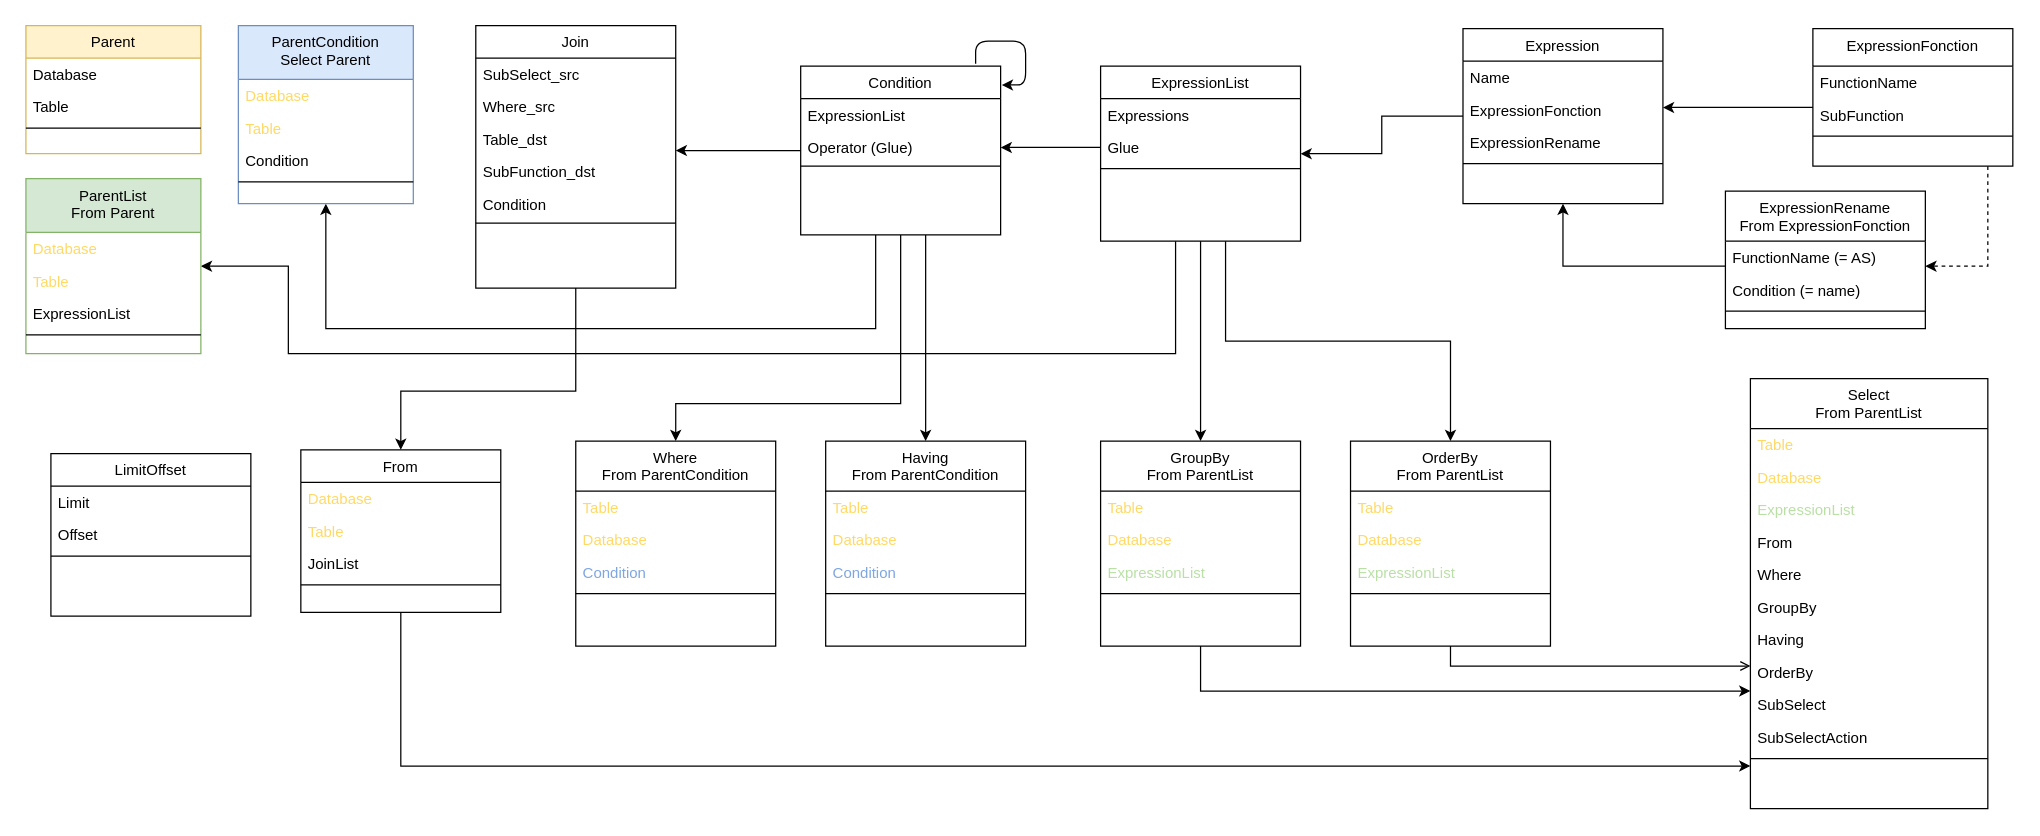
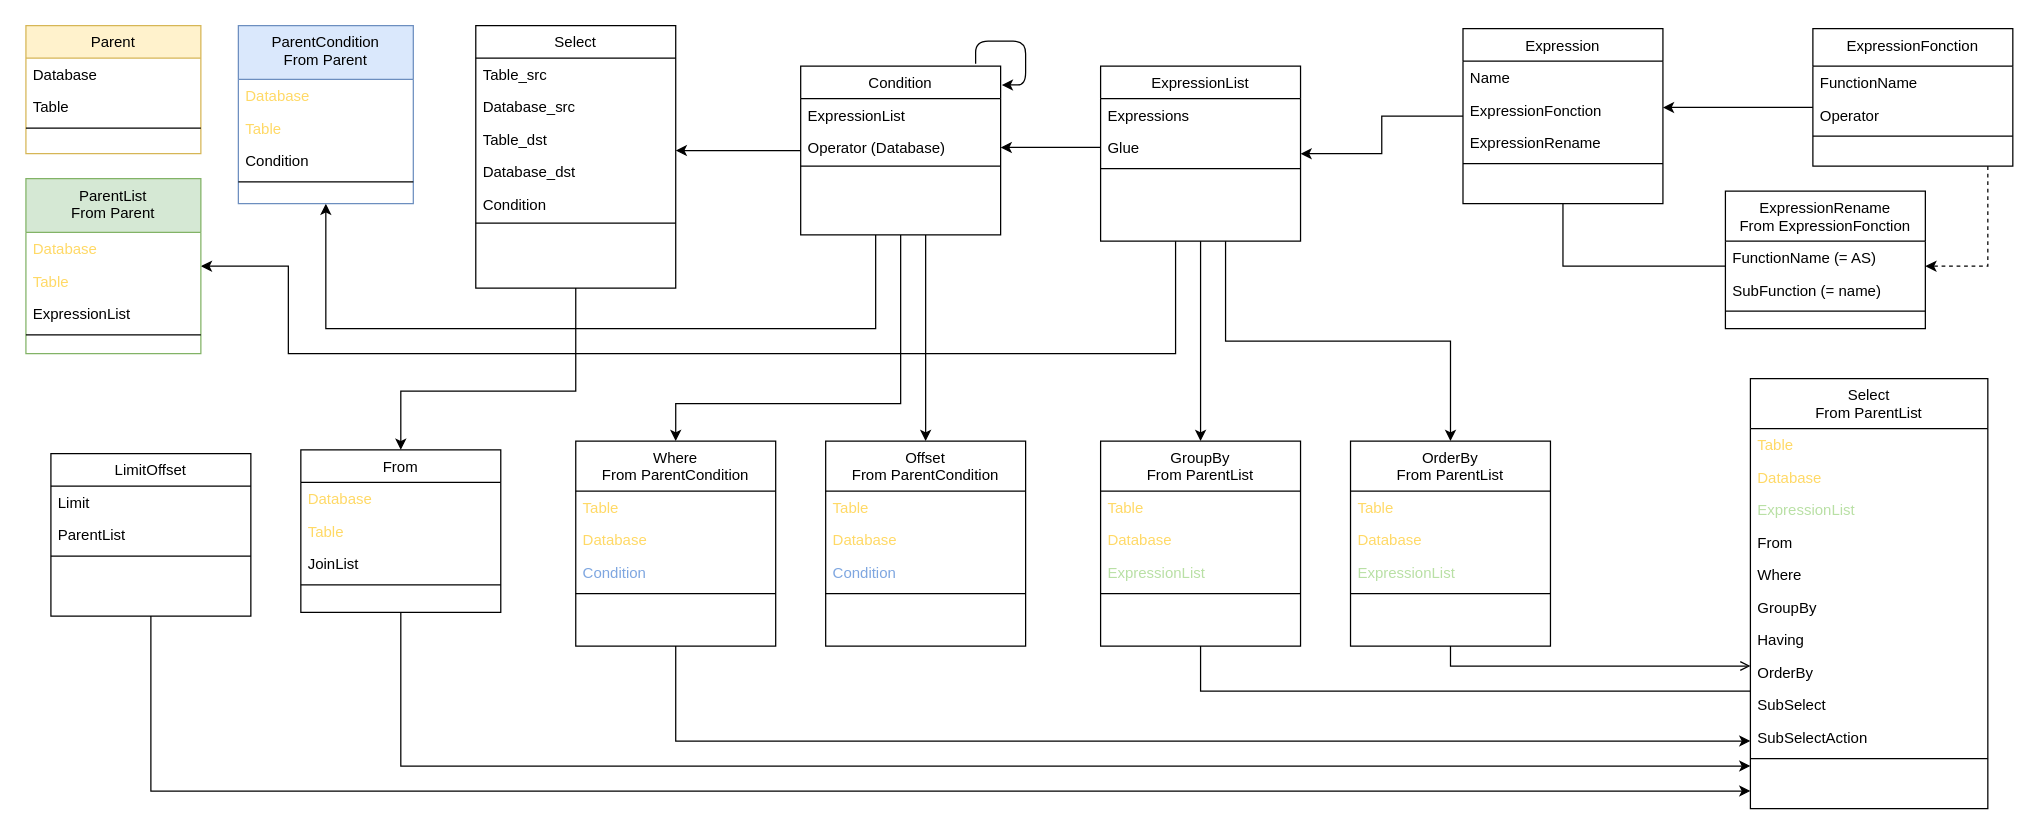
(325, 43) -> (325, 43)
(575, 43) -> (575, 43)
(535, 75) -> (518, 75)
(520, 108) -> (533, 108)
(1864, 116) -> (1854, 116)
(867, 148) -> (885, 148)
(544, 173) -> (533, 173)
(1563, 214) -> (1563, 211)
(1800, 291) -> (1811, 291)
(925, 458) -> (925, 458)
(83, 536) -> (98, 536)
(1740, 691) -> (1743, 691)
none -> (1163, 741)
none -> (861, 791)
